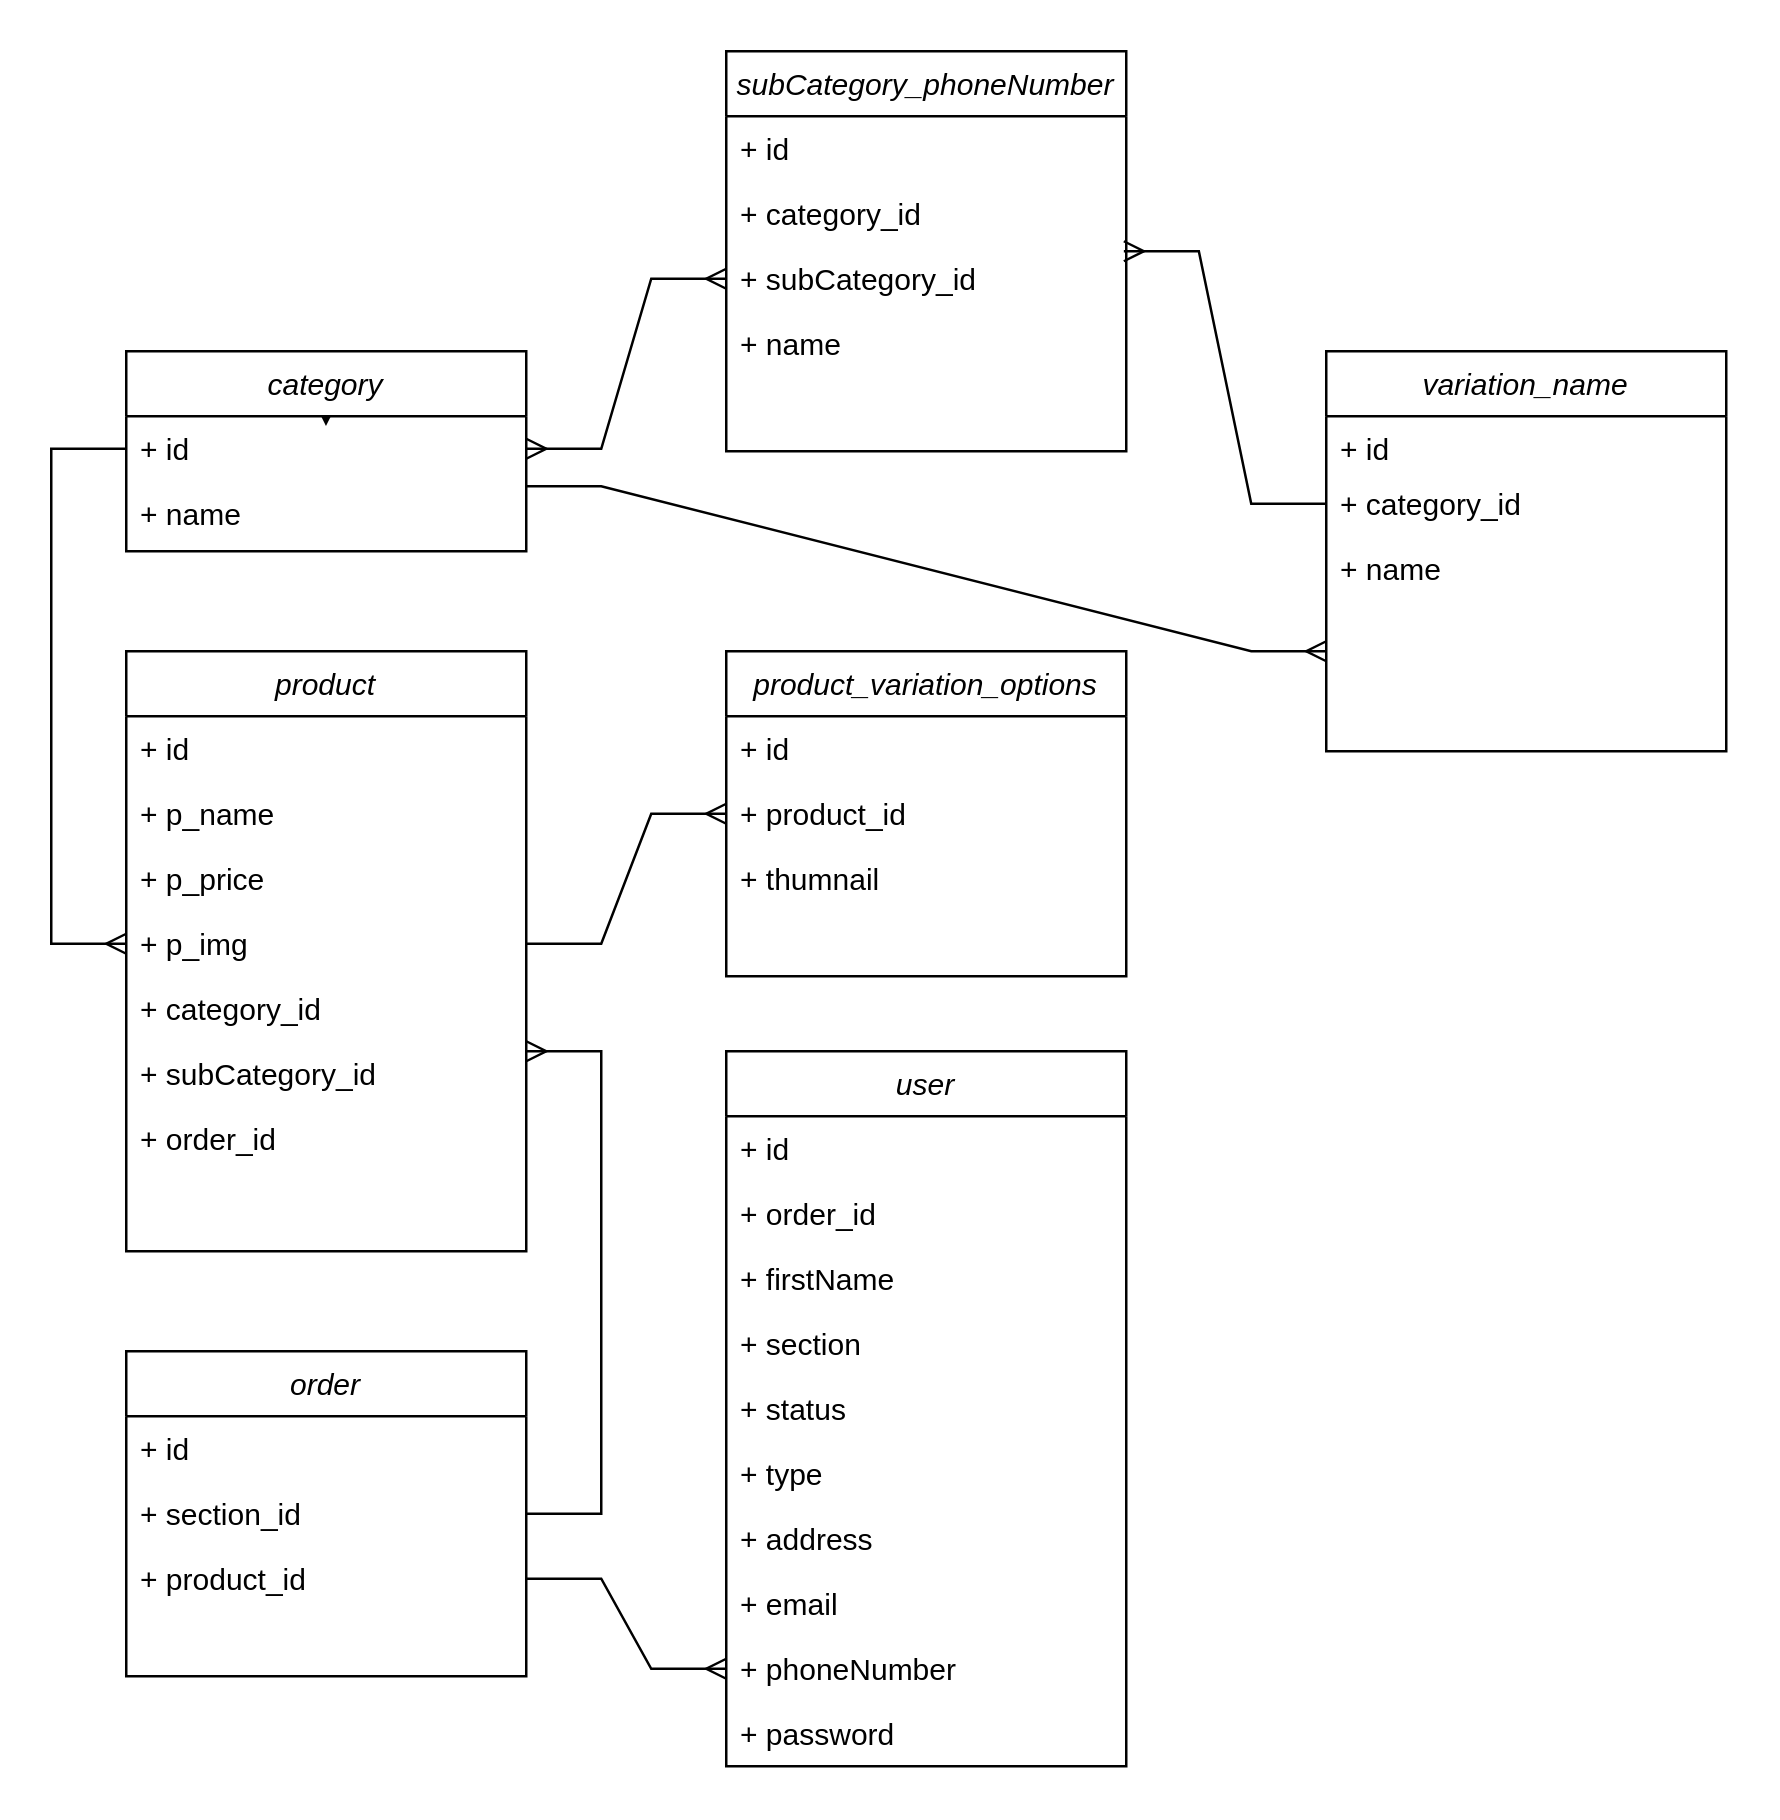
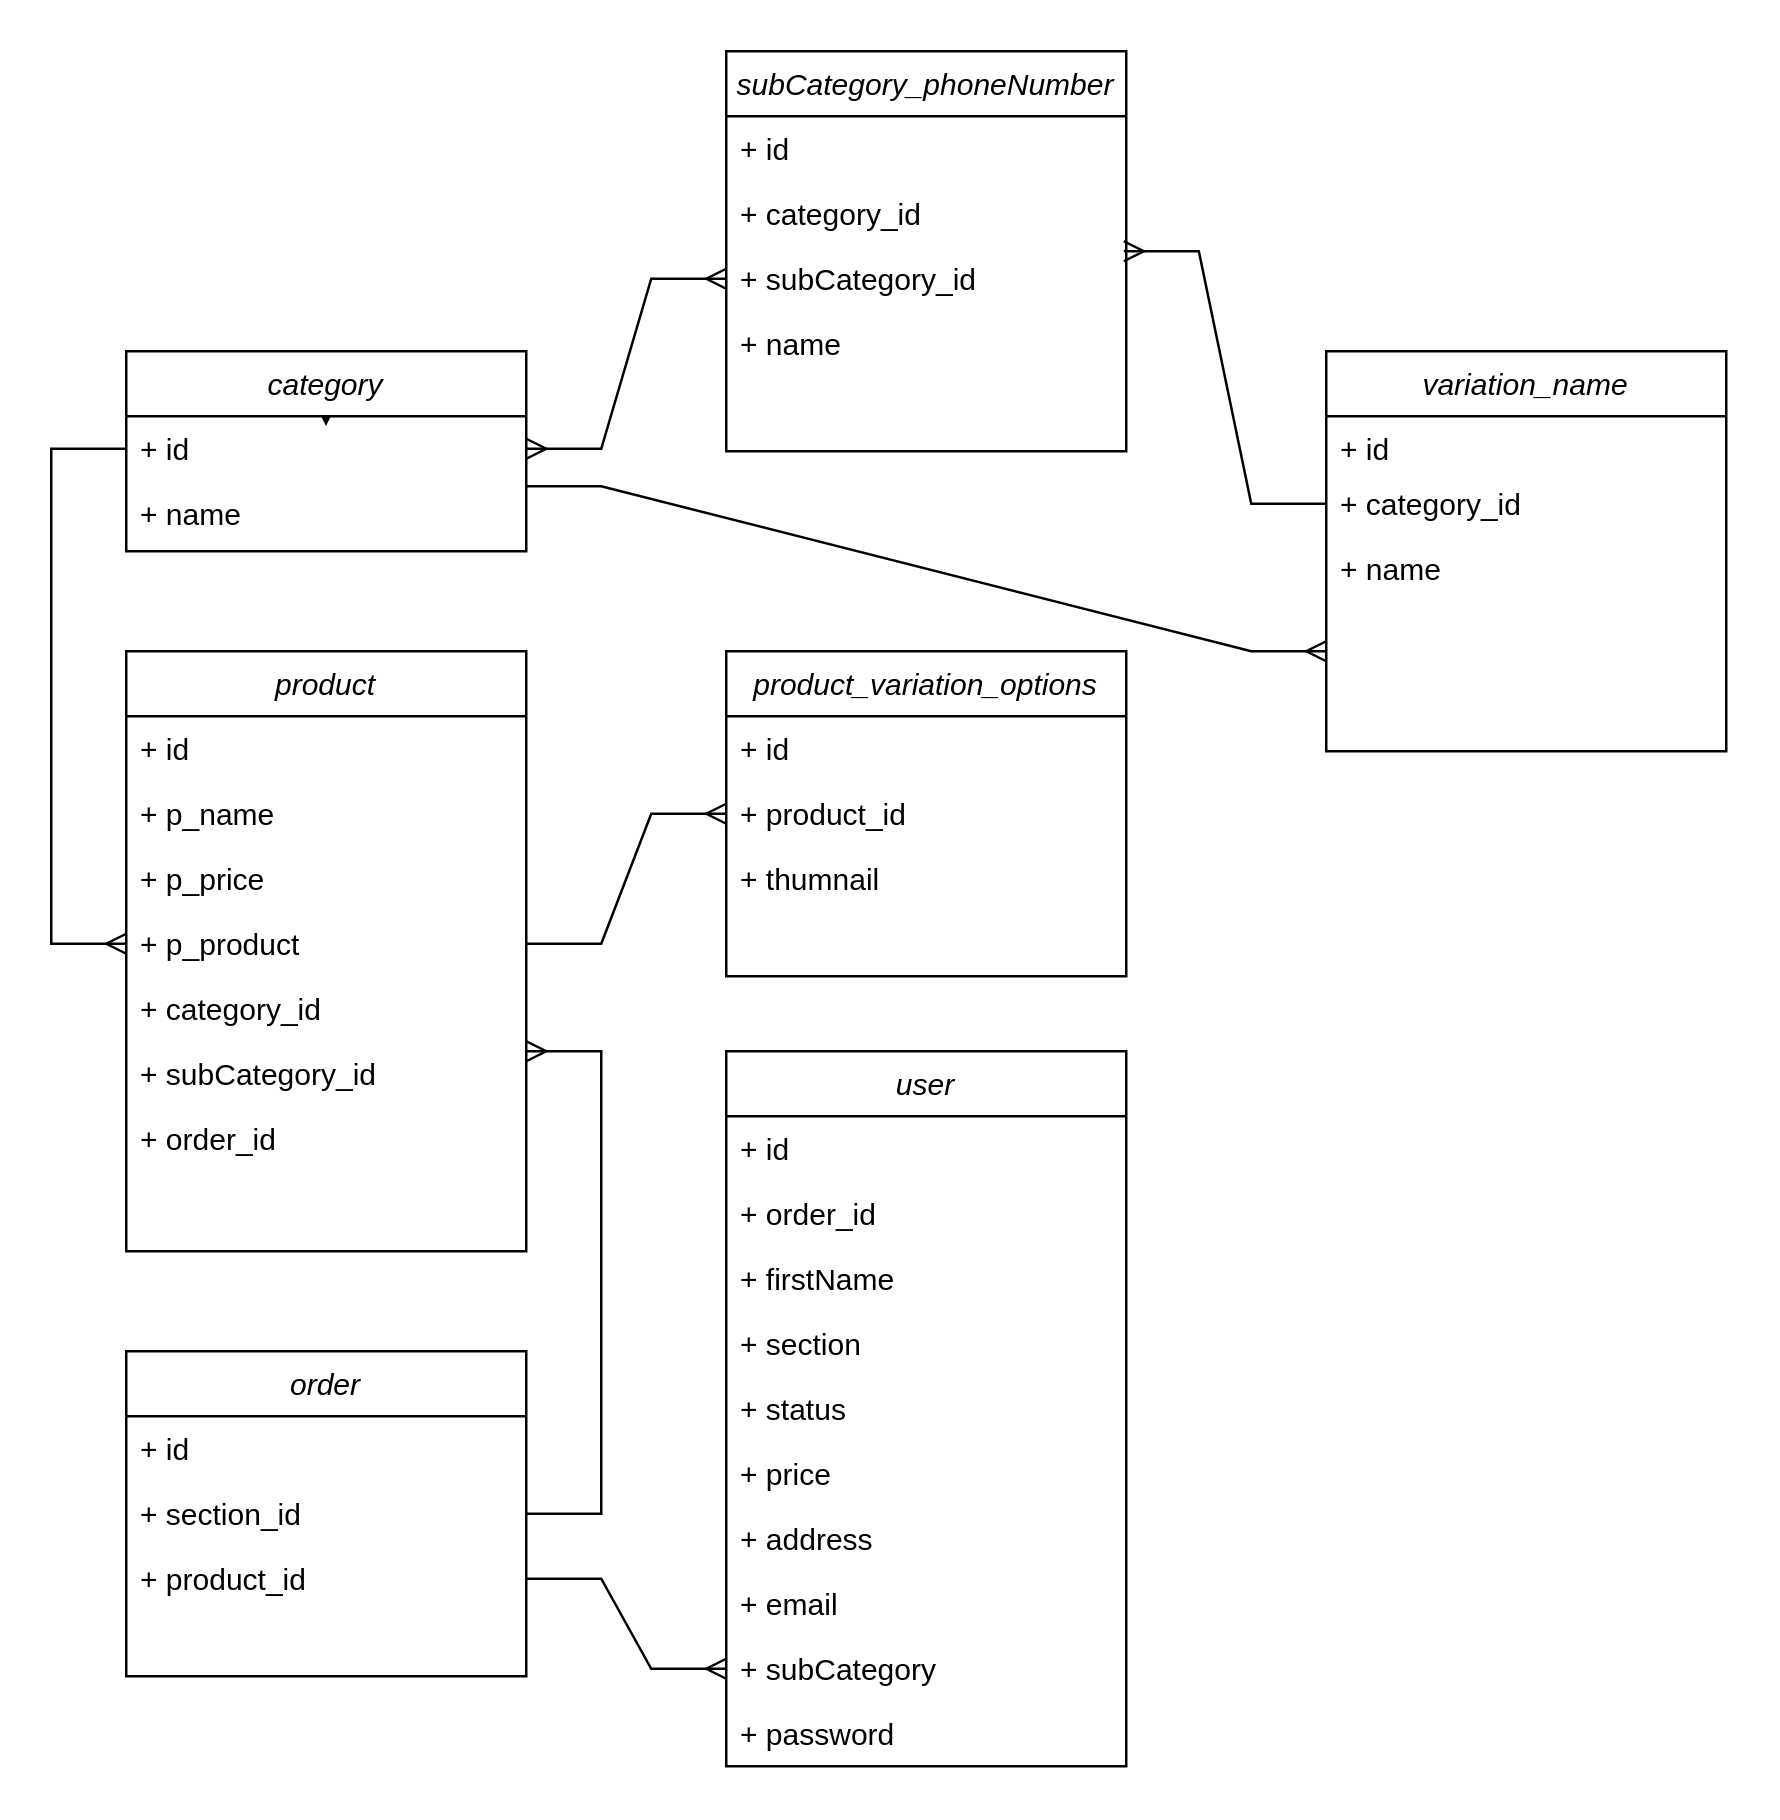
(191, 945) -> (229, 945)
(787, 1475) -> (791, 1475)
(845, 1670) -> (845, 1670)
